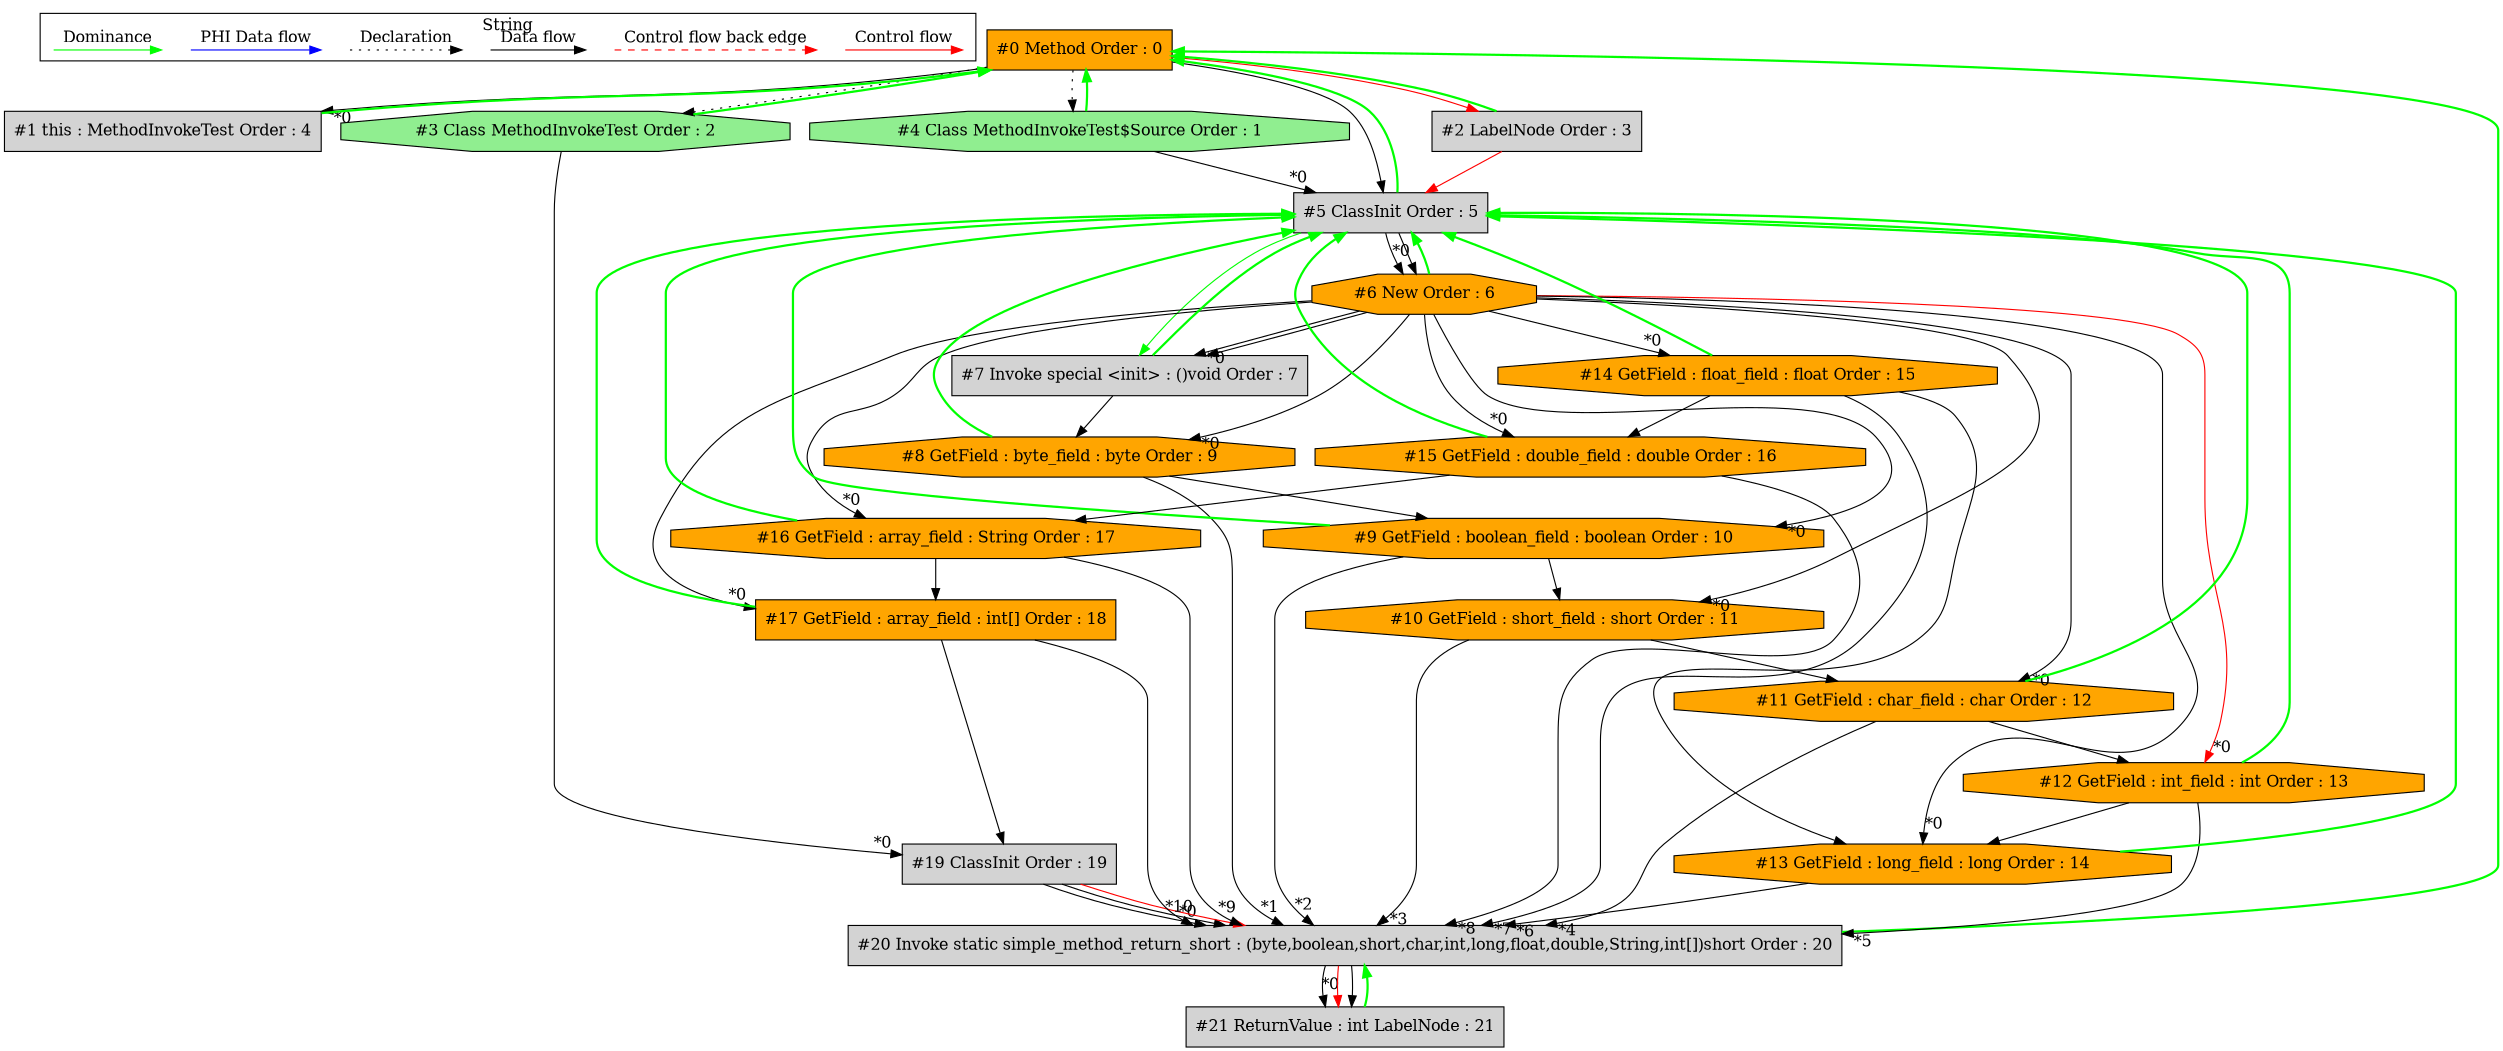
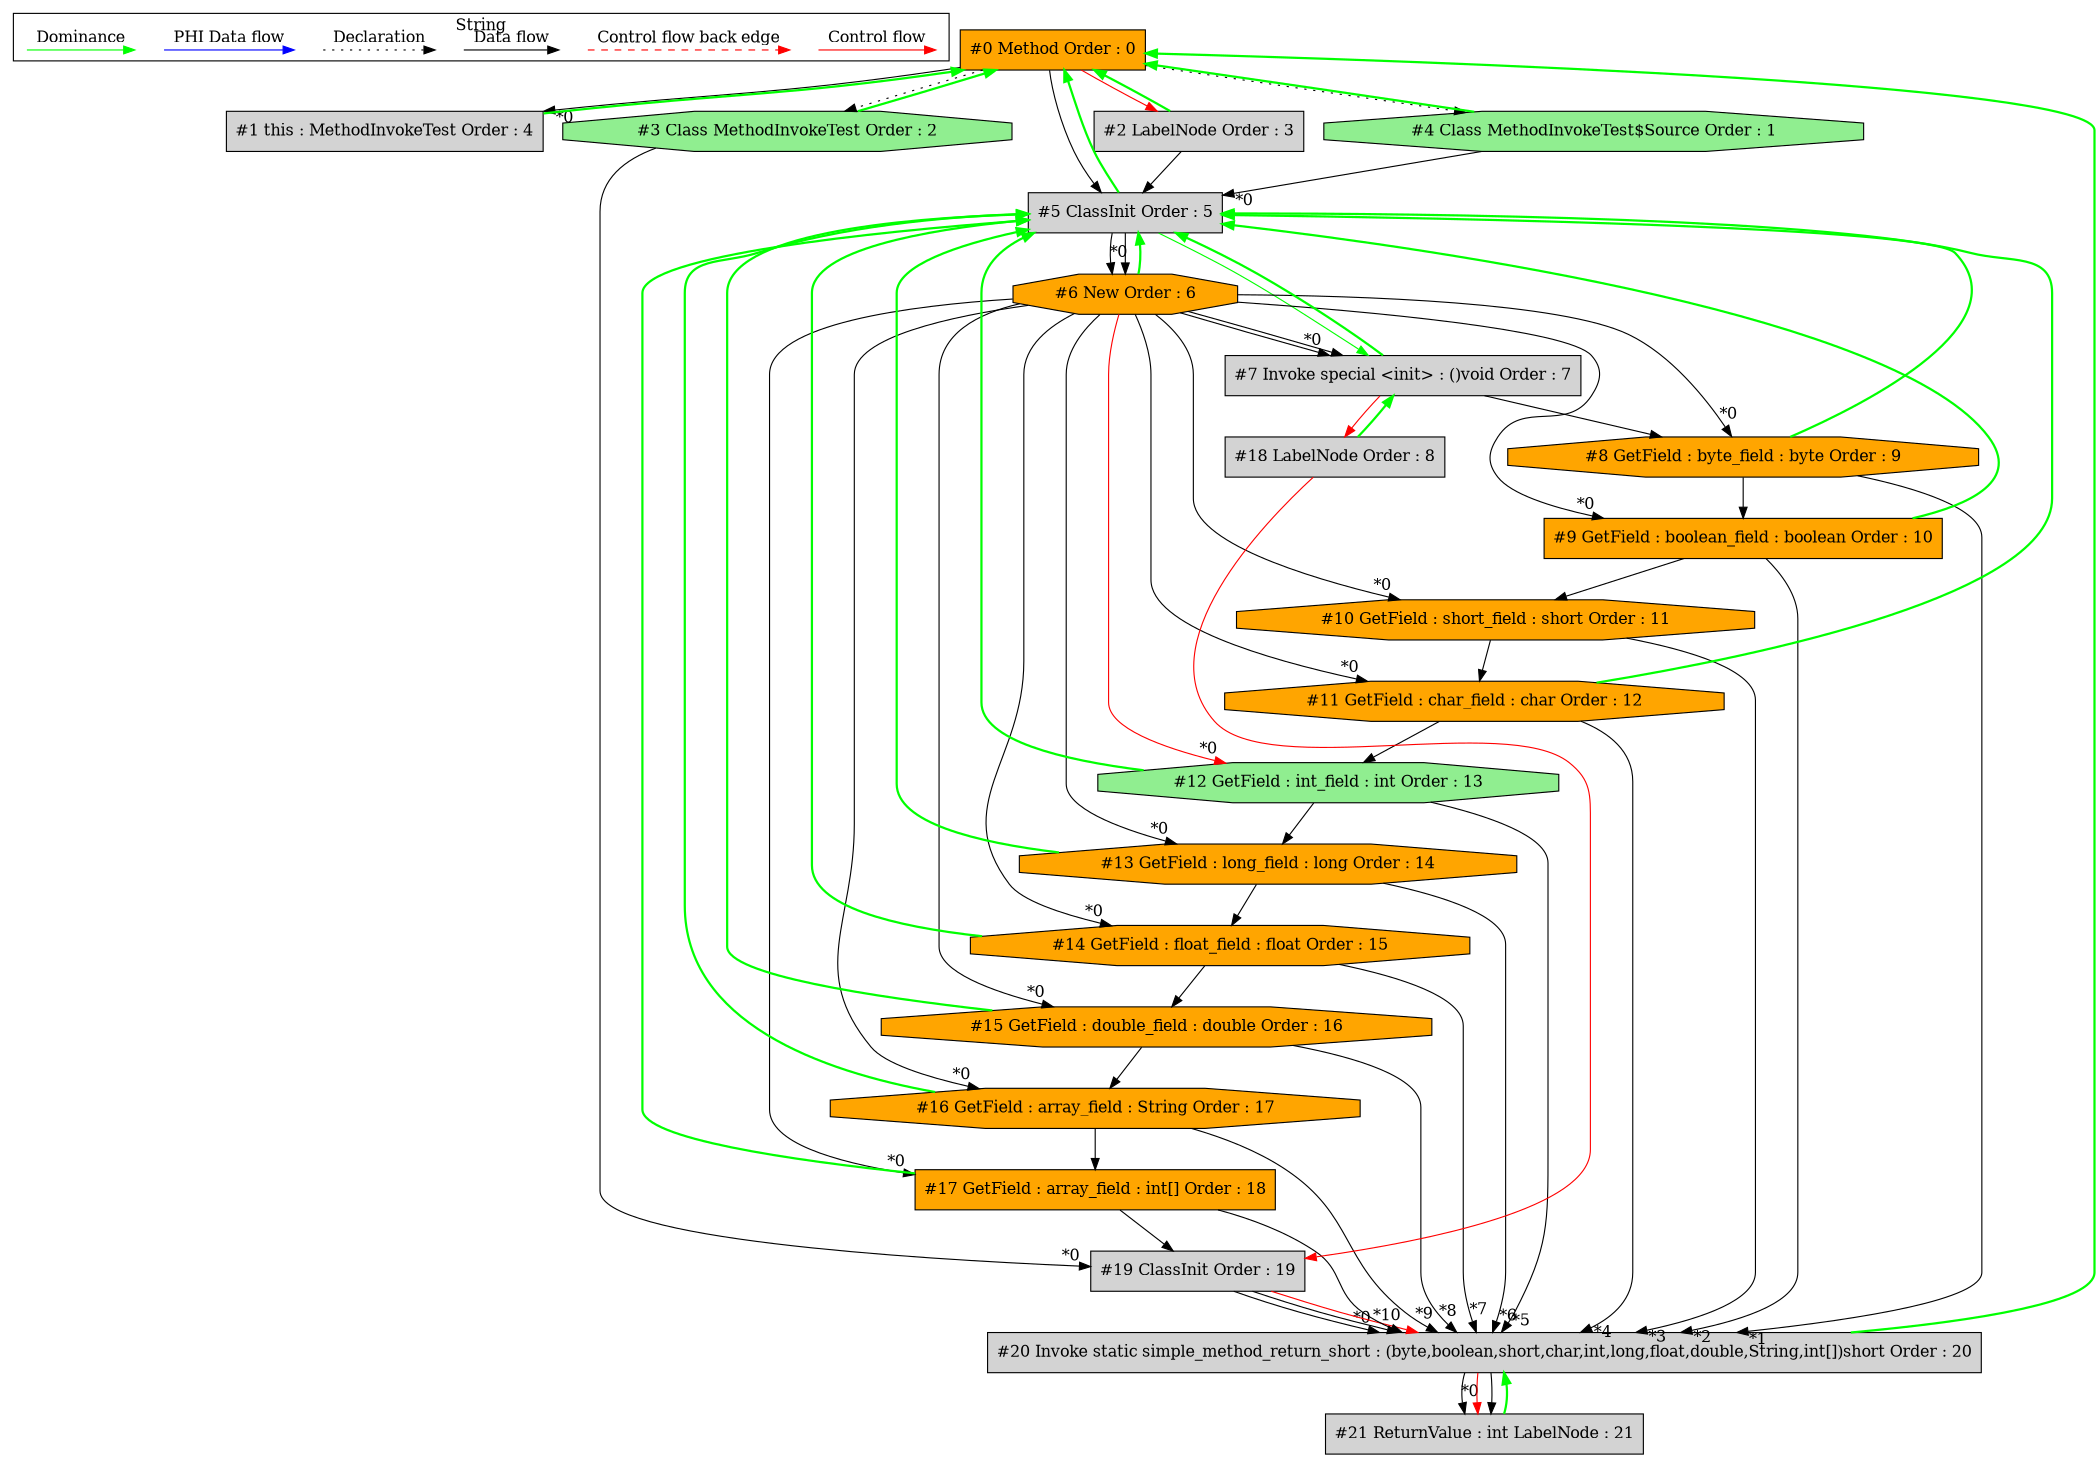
(1469, 169) -> (1166, 168)
none -> (1335, 457)
(1544, 538) -> (1743, 538)
(1835, 667) -> (1247, 900)
(2194, 783) -> (1328, 783)
